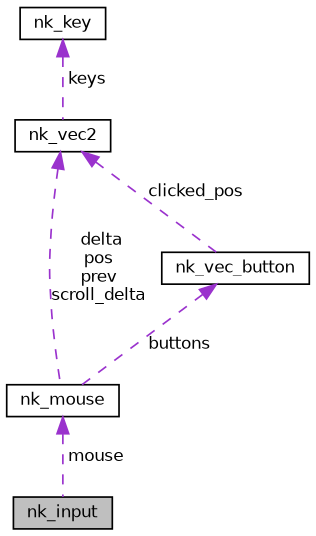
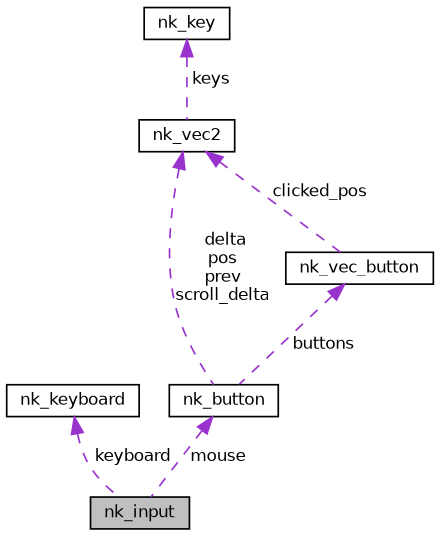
(63, 401) -> (224, 401)
none -> (73, 401)
